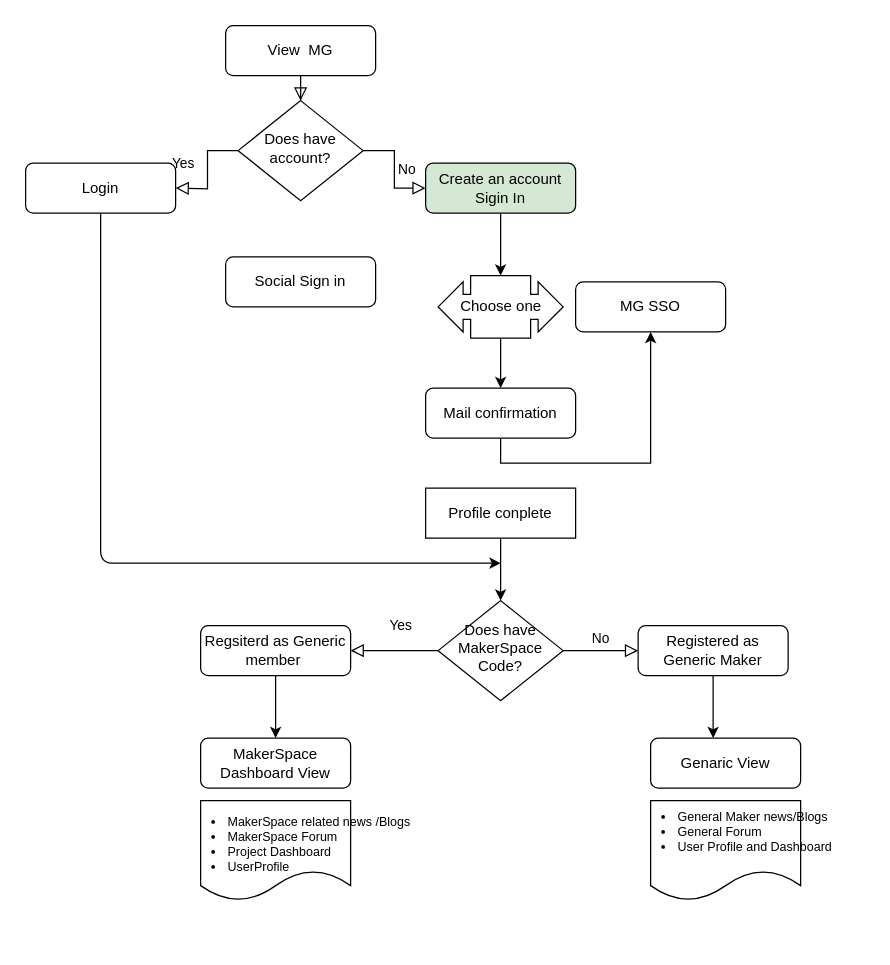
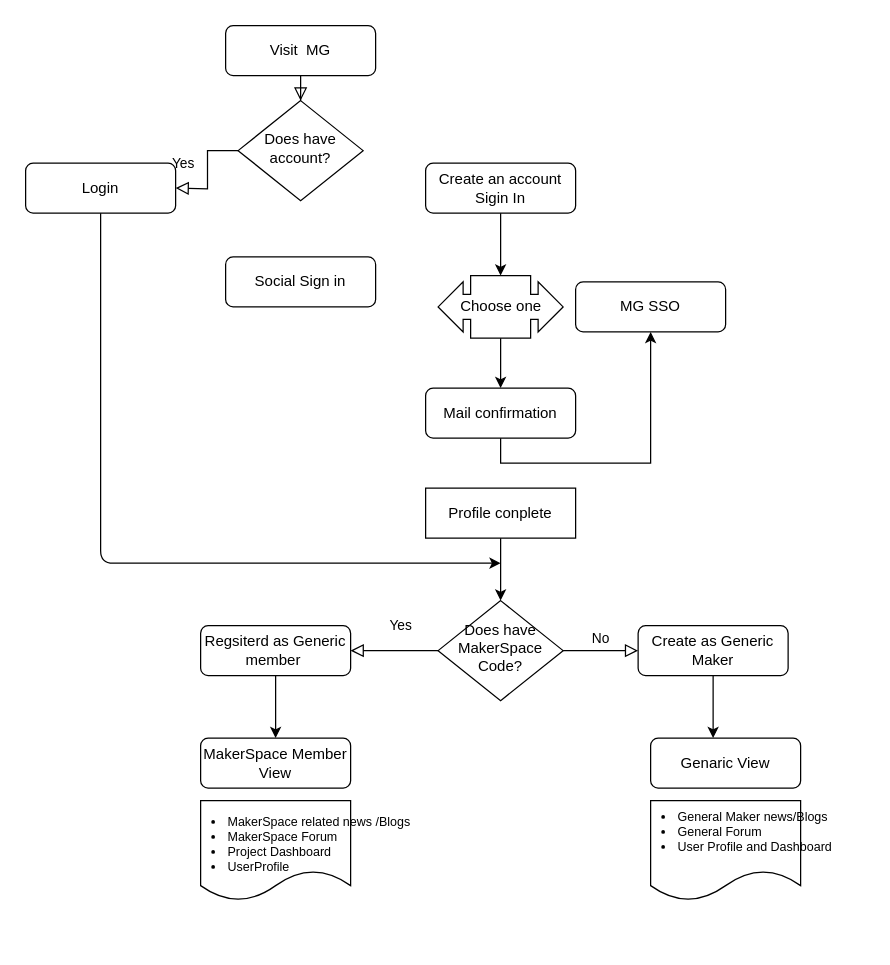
(301, 51) -> (301, 51)
(394, 163) -> none
(501, 188) -> (501, 188)
(713, 651) -> (713, 651)
(276, 763) -> (276, 763)
